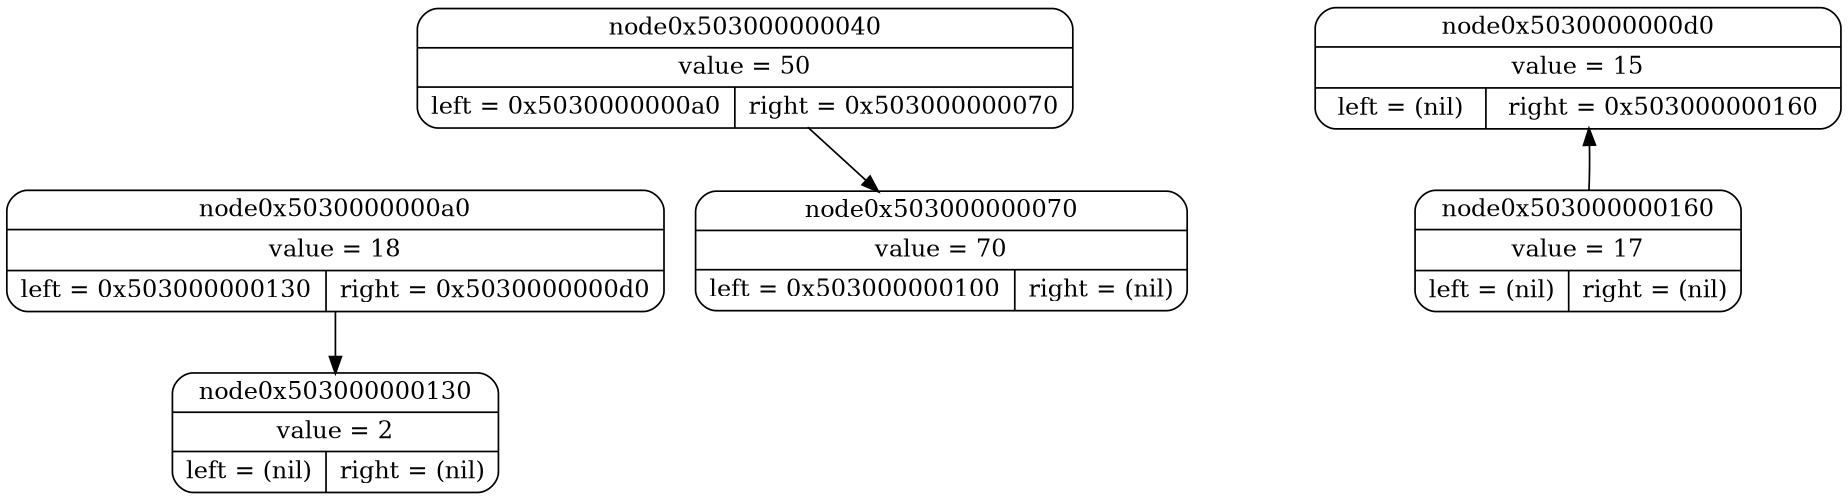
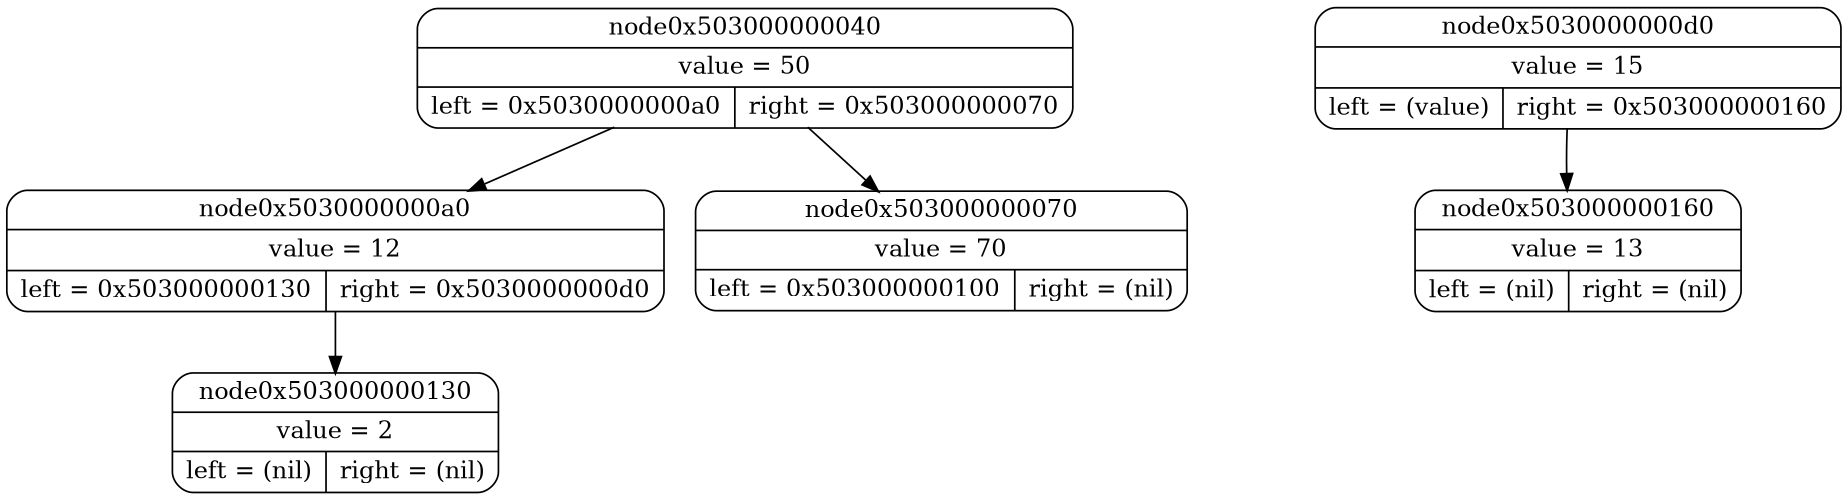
(1401, 108) -> (1409, 108)
none -> (549, 156)
(1590, 168) -> (1567, 151)
(335, 249) -> (335, 249)
(1578, 249) -> (1578, 249)
